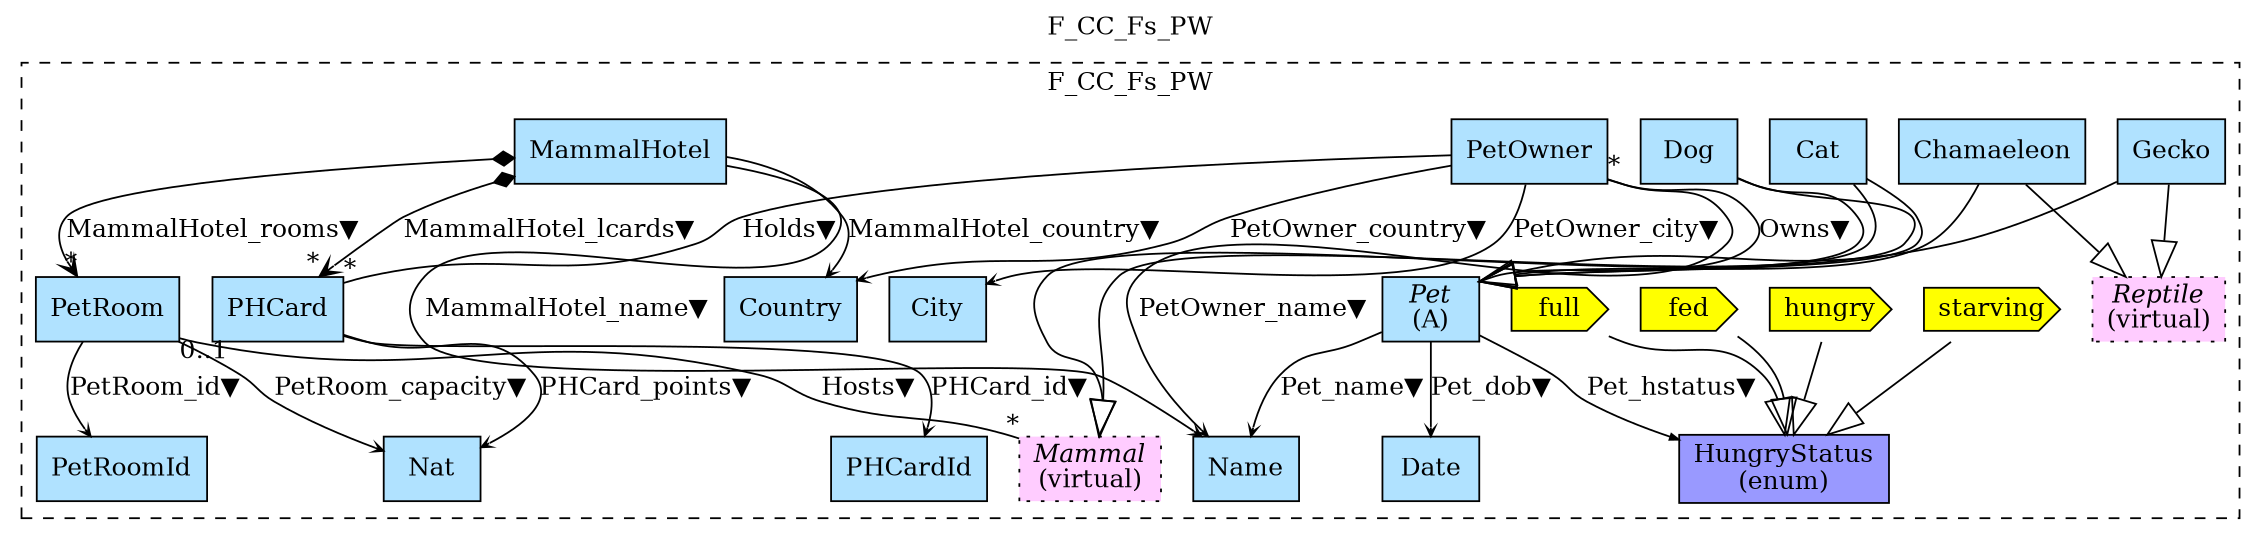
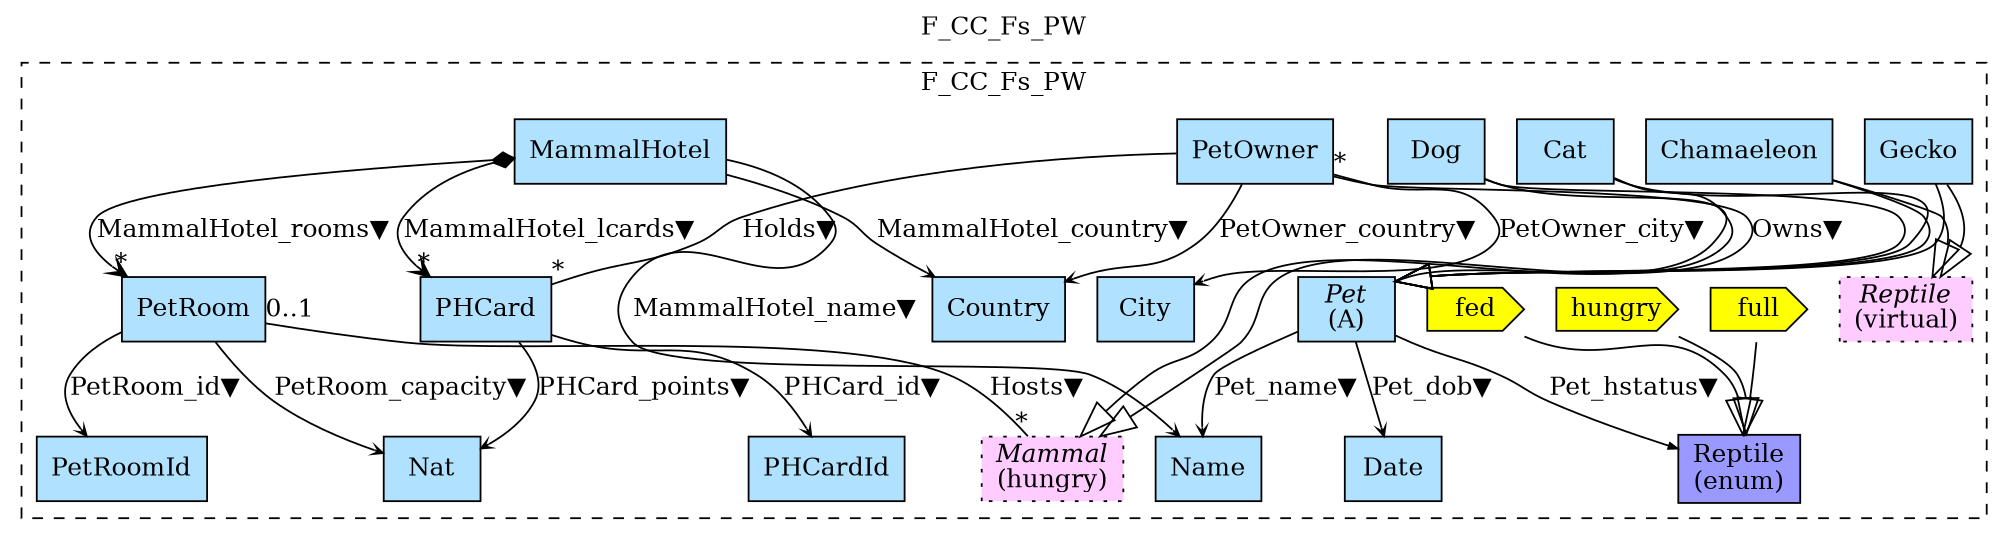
(1422, 259) -> none
(1992, 309) -> none
(1784, 469) -> (1739, 469)
(1090, 480) -> (1053, 480)
